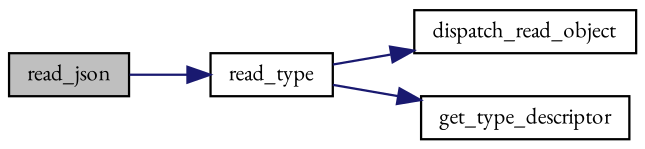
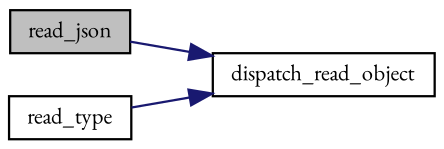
(158, 75) -> (160, 47)
(525, 118) -> none
